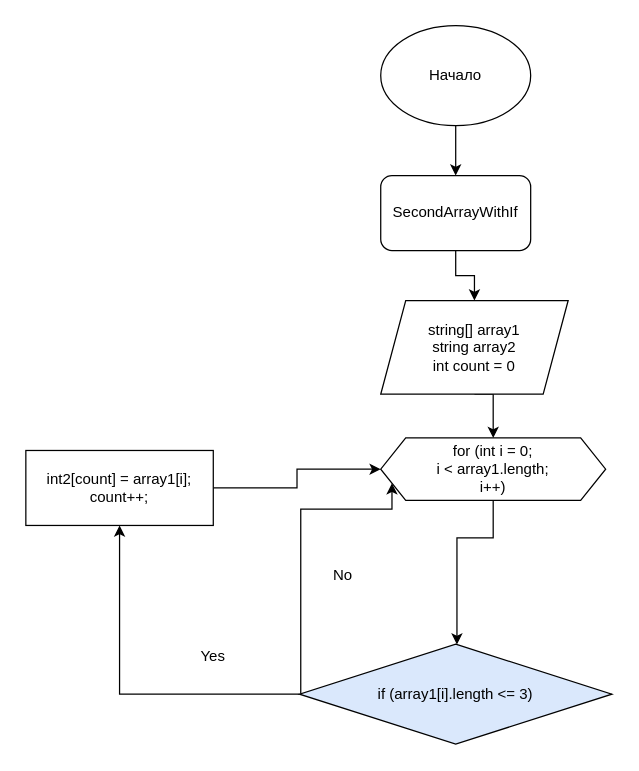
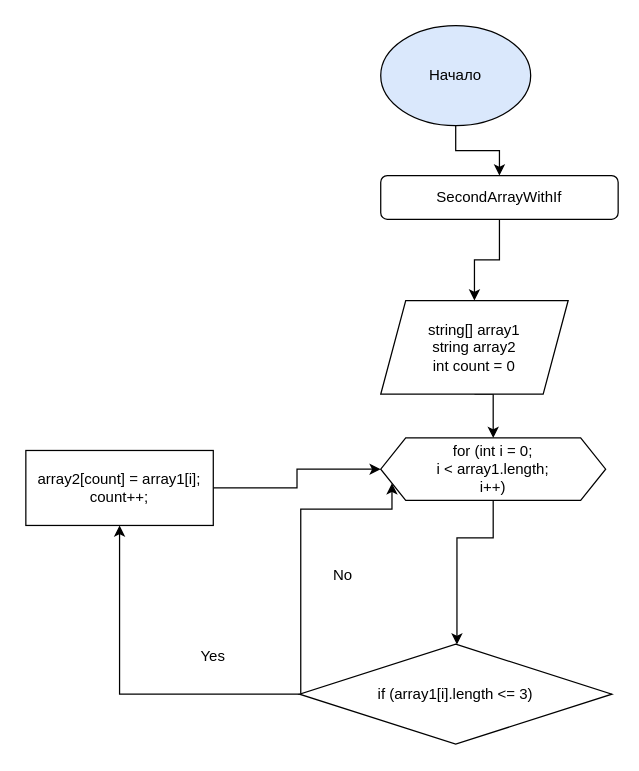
(456, 76) -> (456, 76)
(456, 213) -> (499, 198)
(119, 488) -> (119, 488)
(456, 694) -> (456, 694)
